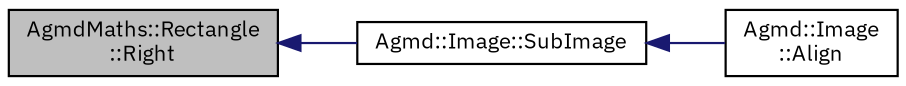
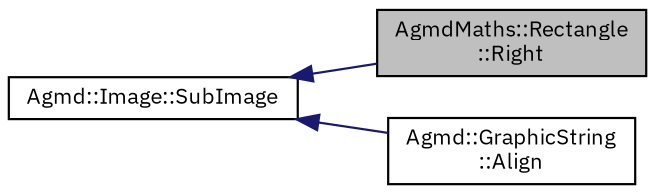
(329, 43) -> (345, 69)
(812, 43) -> (512, 151)
